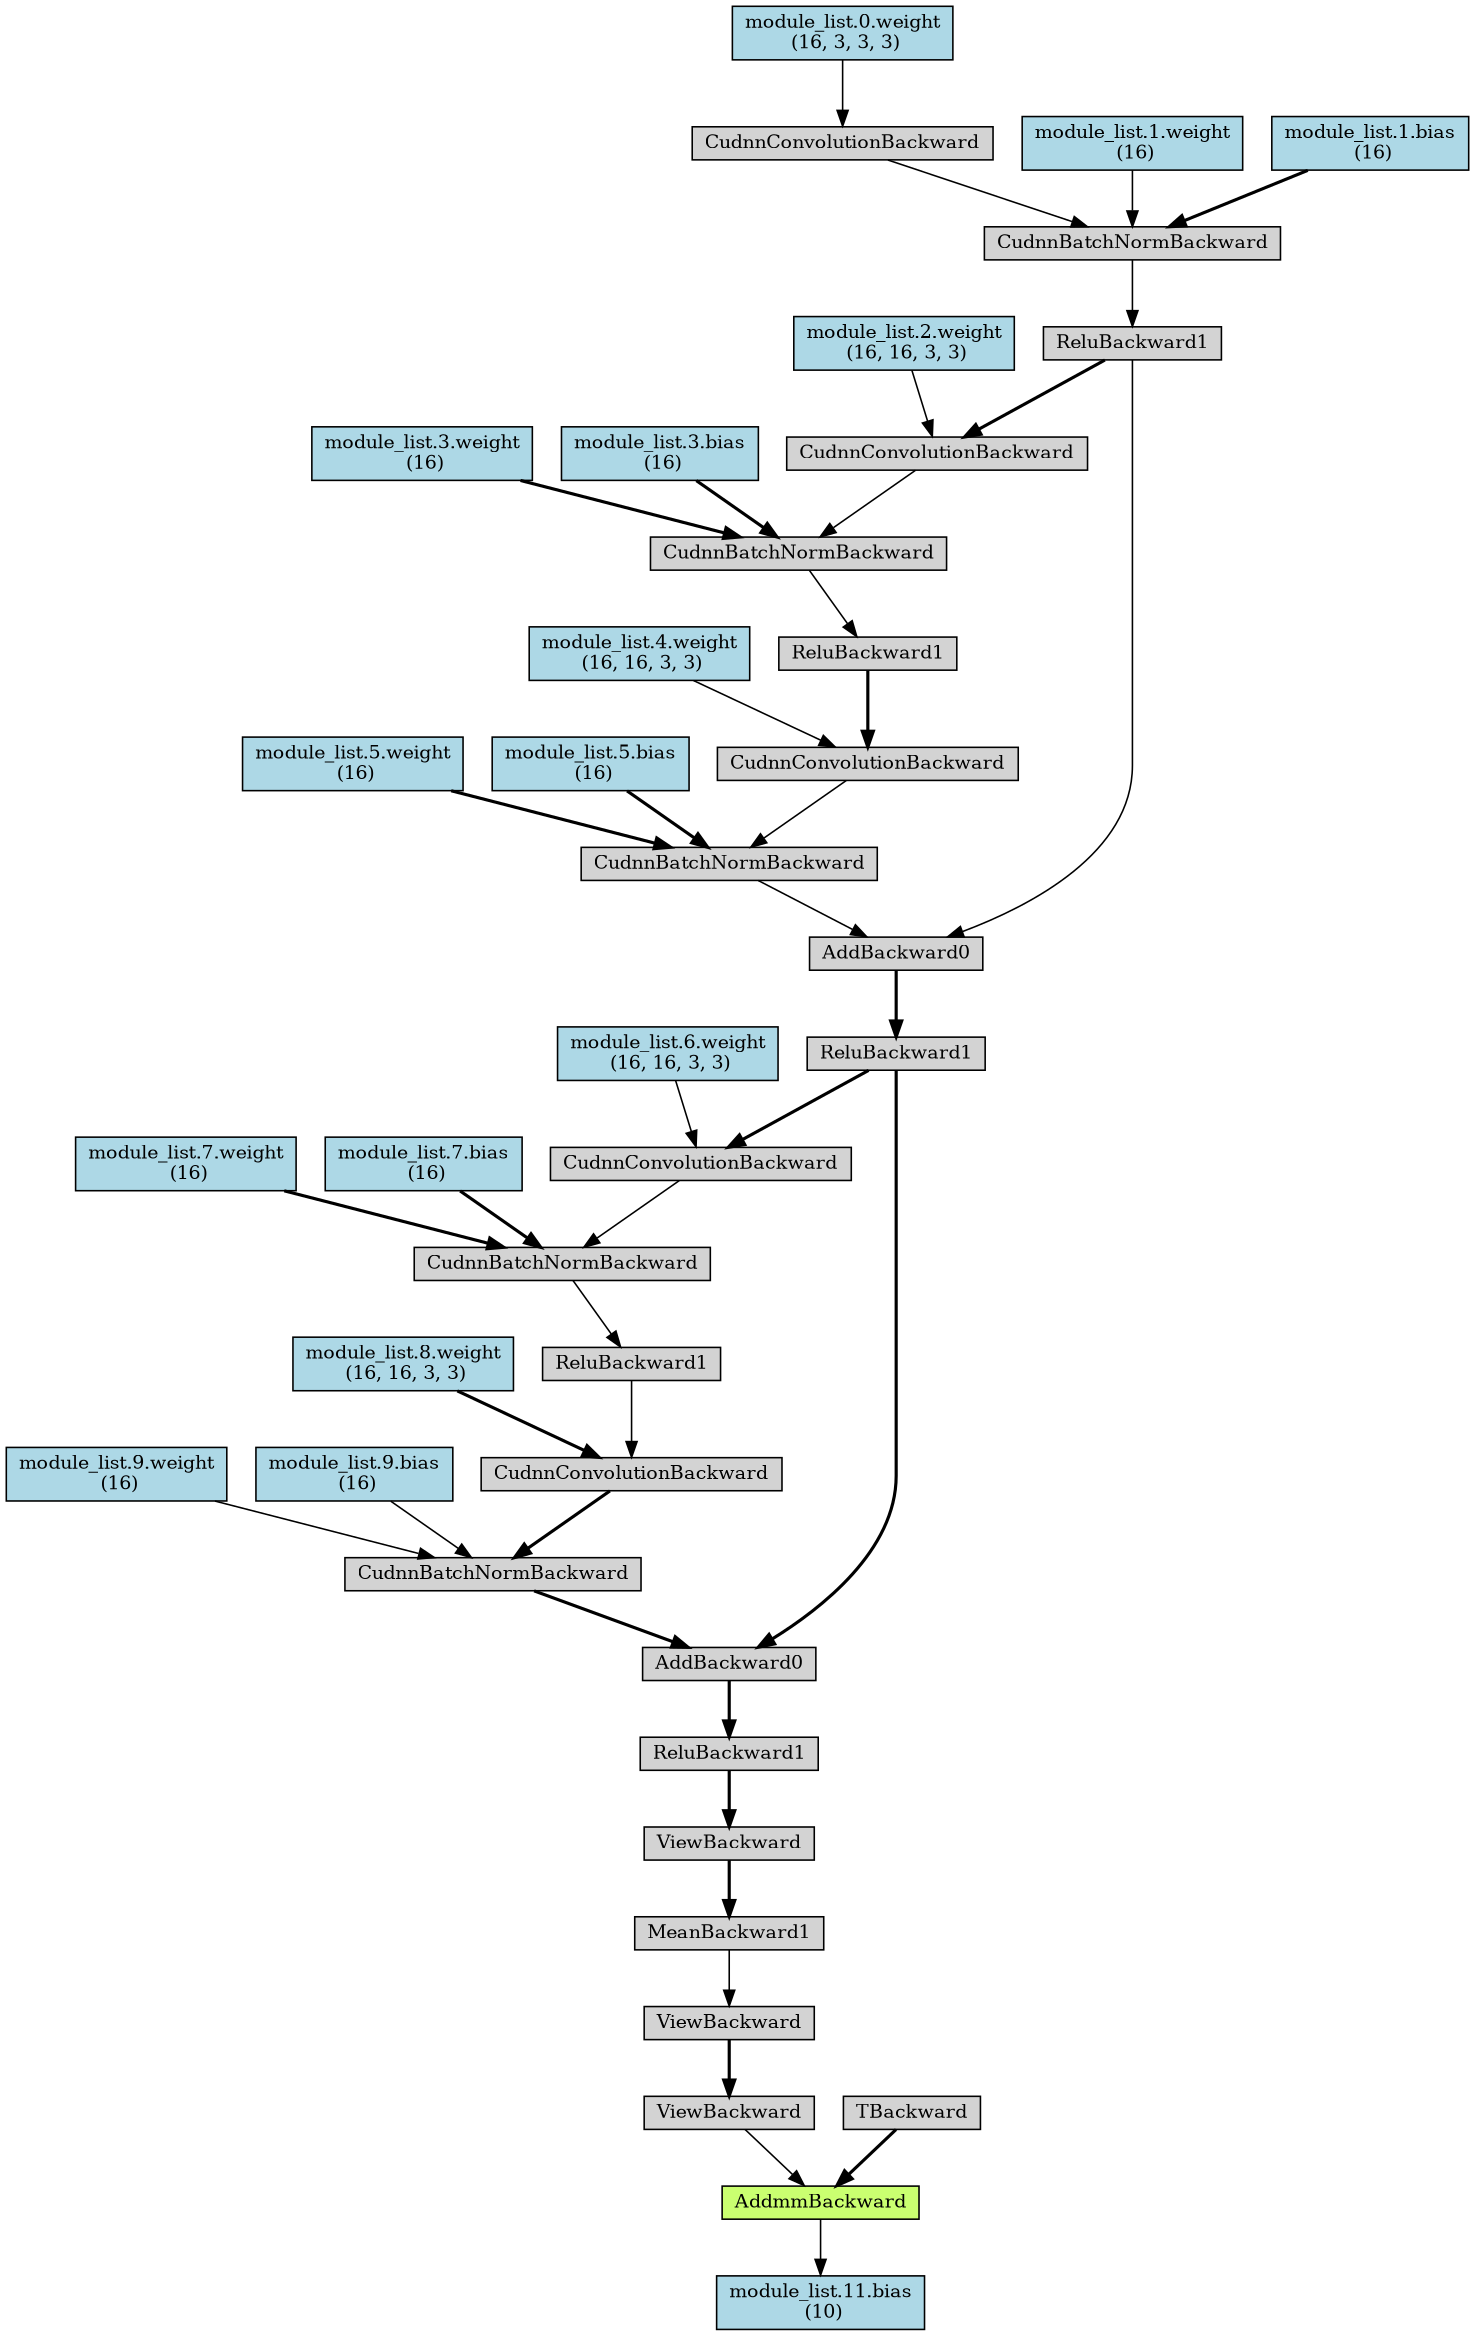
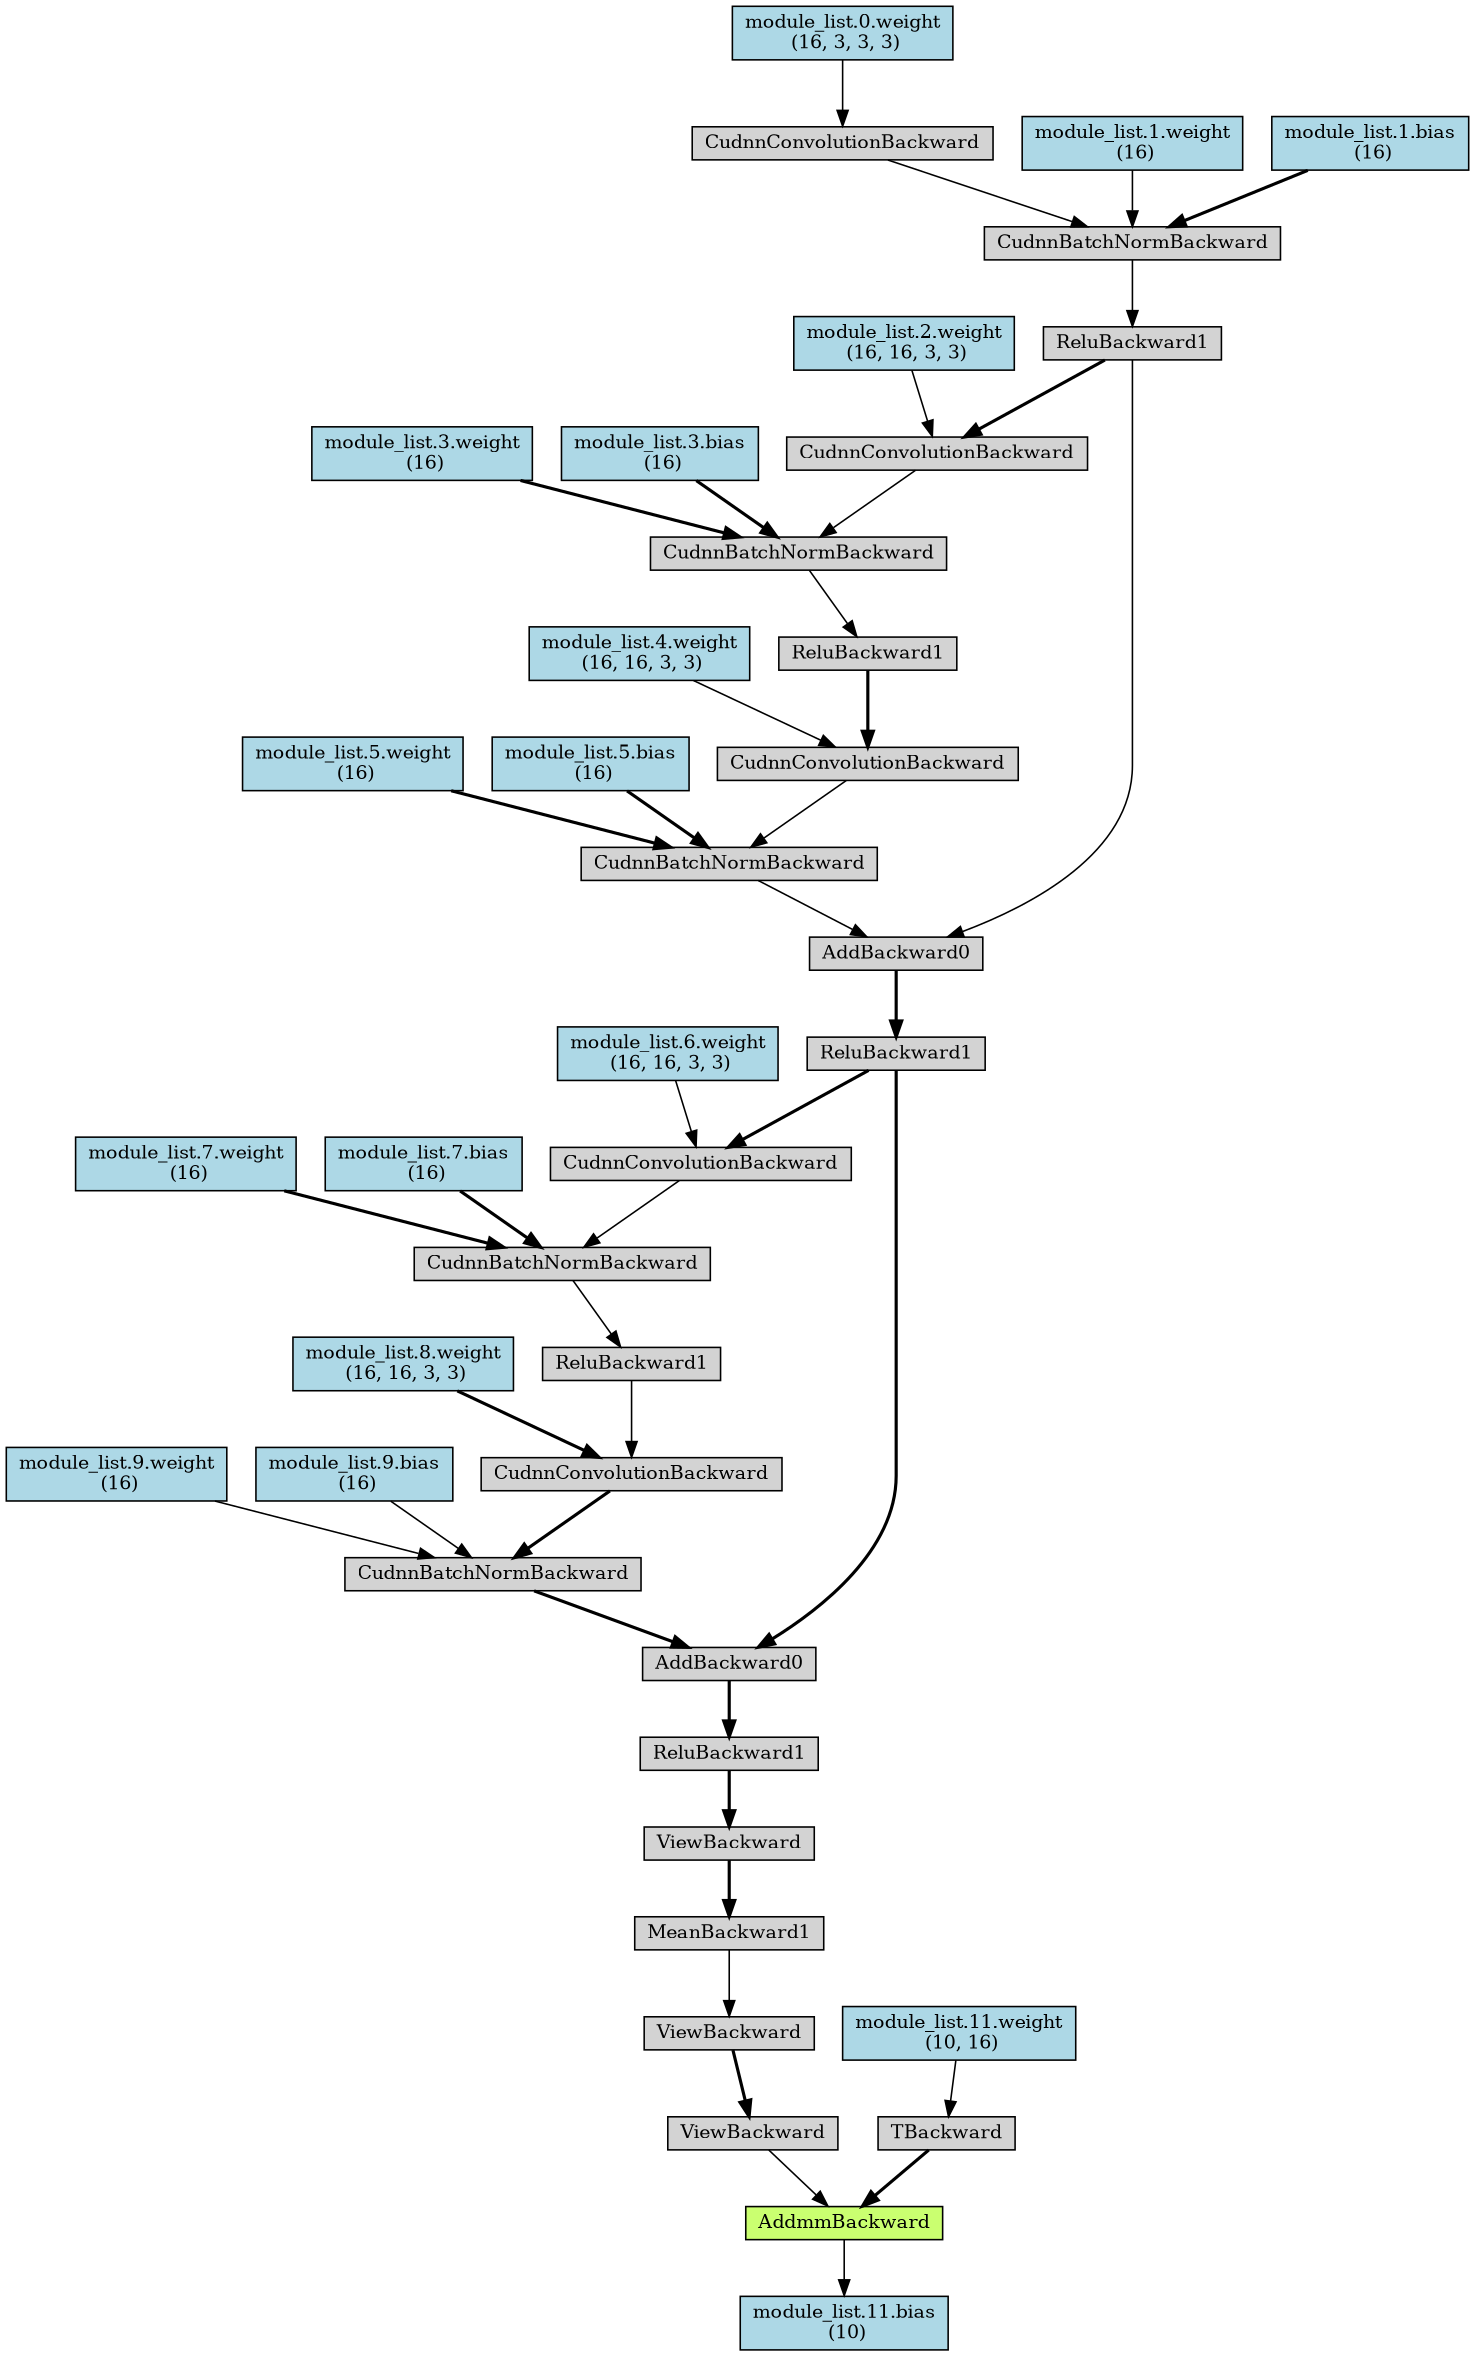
none -> (959, 2033)
